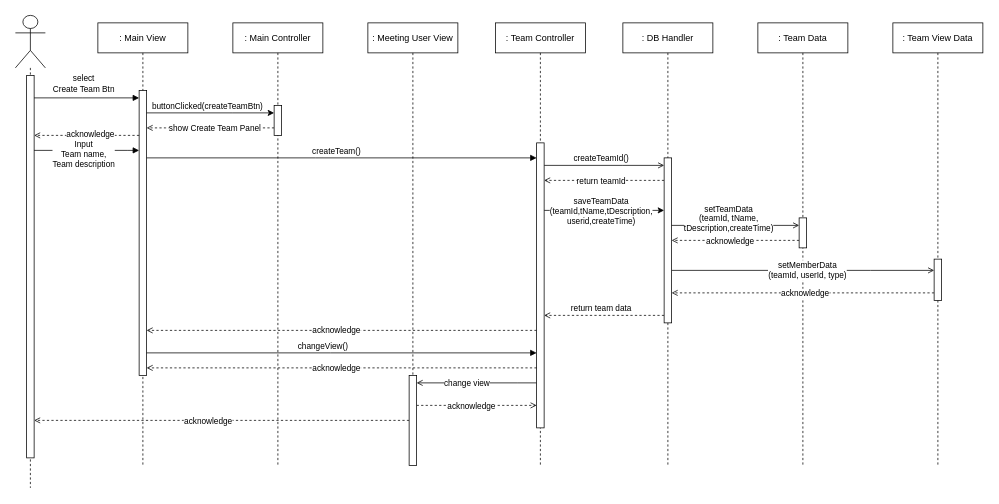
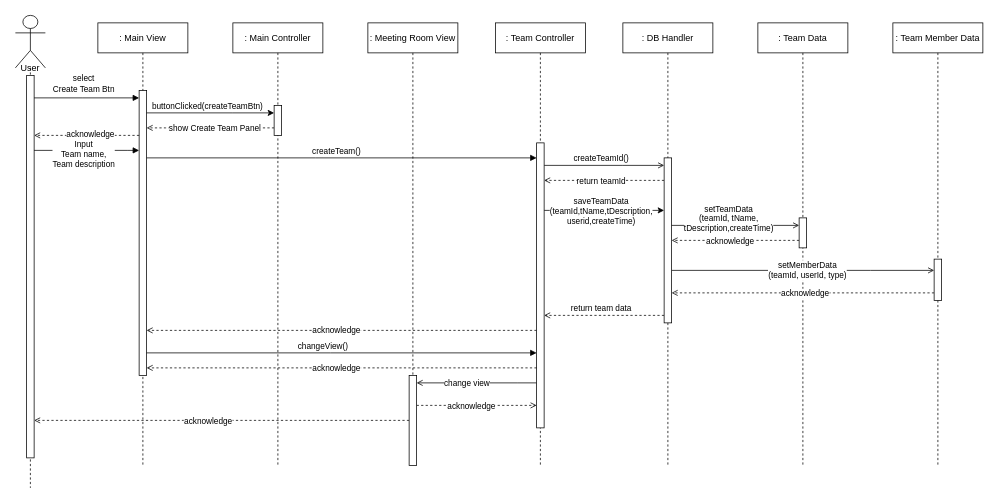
(413, 38) -> (413, 38)
(938, 38) -> (938, 38)
none -> (30, 68)
